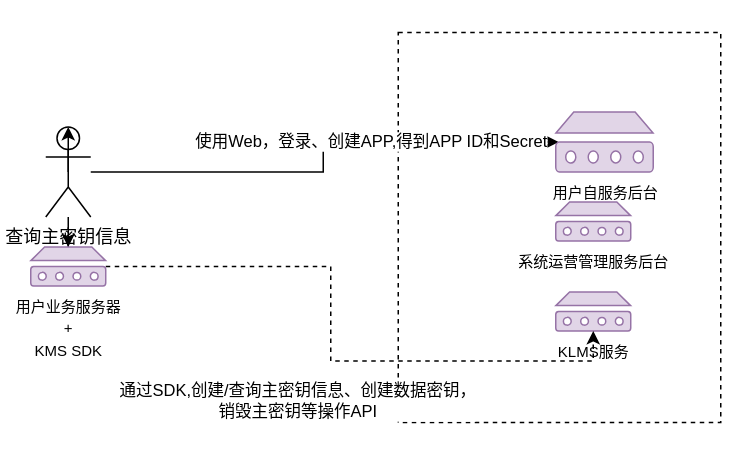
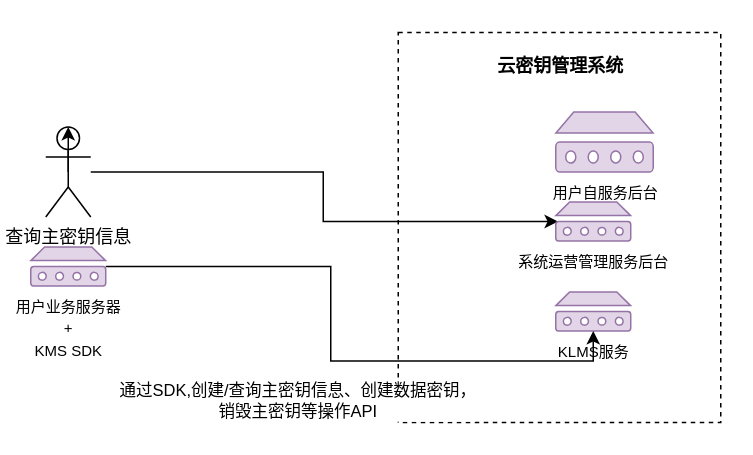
none -> (560, 61)
(439, 142) -> none
(68, 237) -> (412, 221)
(331, 343) -> (331, 343)
